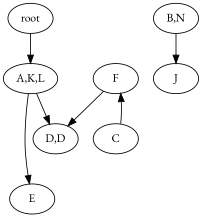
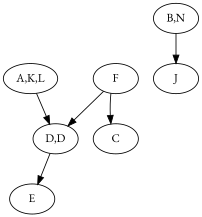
(31, 18) -> none
(121, 113) -> (110, 104)
(25, 135) -> (45, 165)
